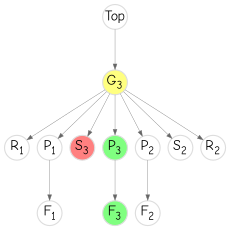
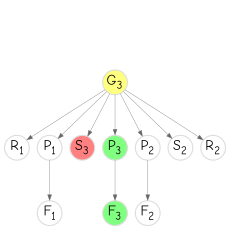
(115, 17) -> none
